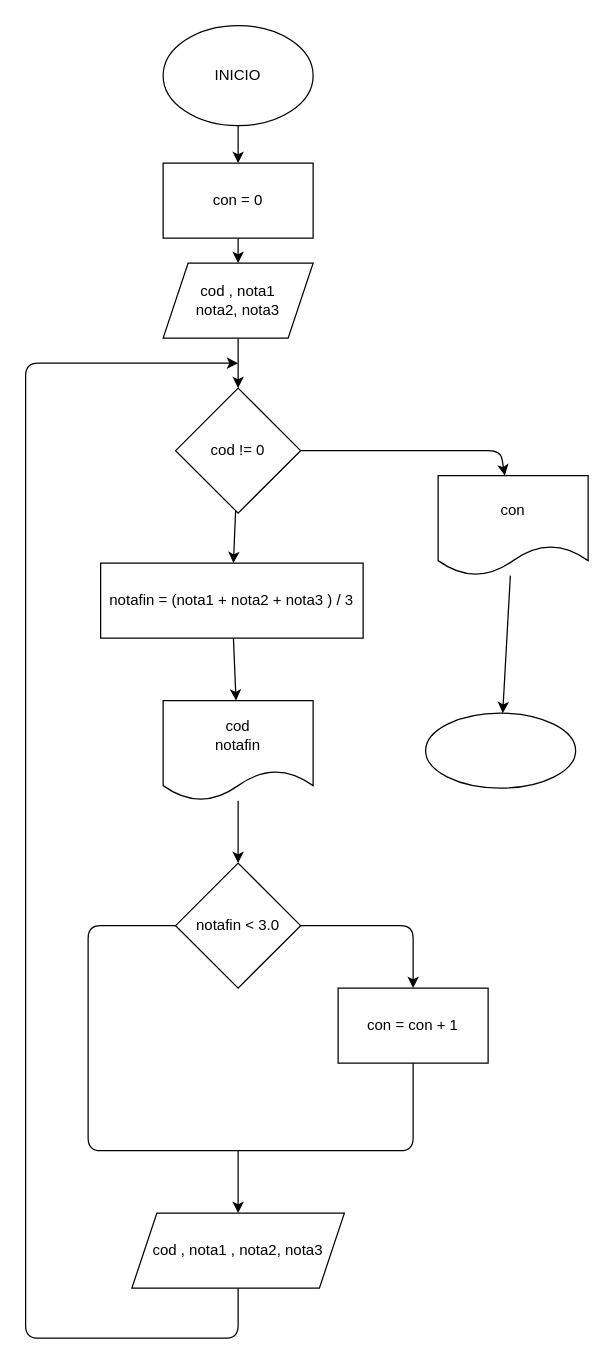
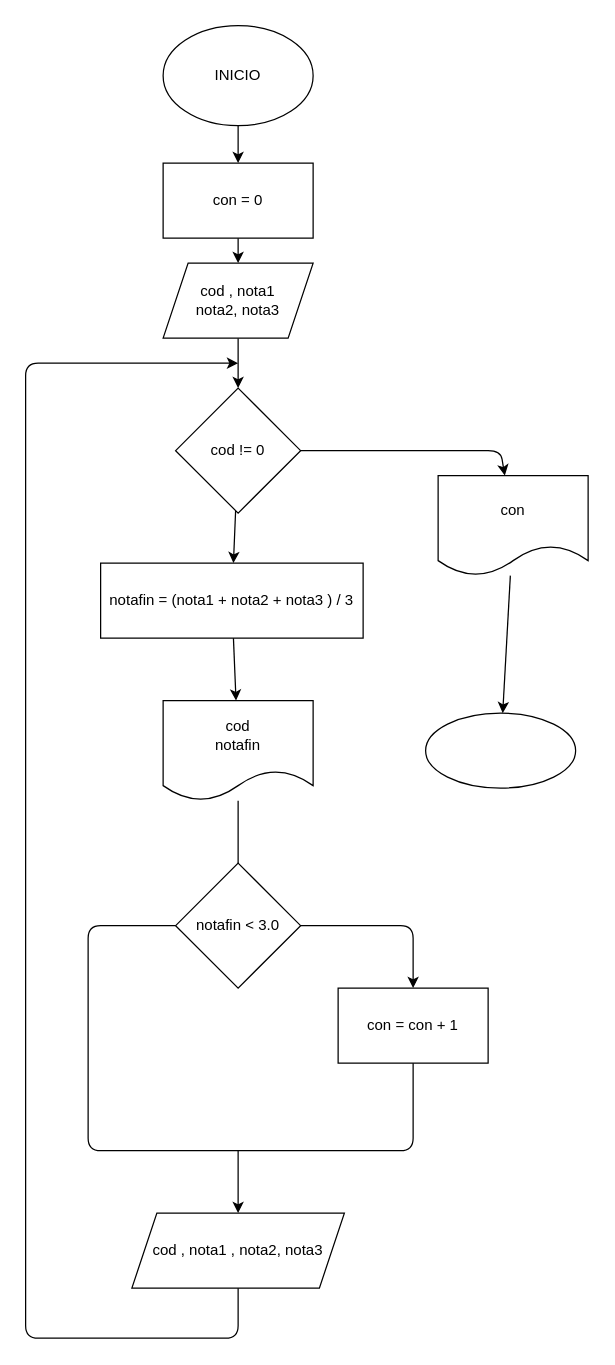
(238, 853) -> (238, 856)
